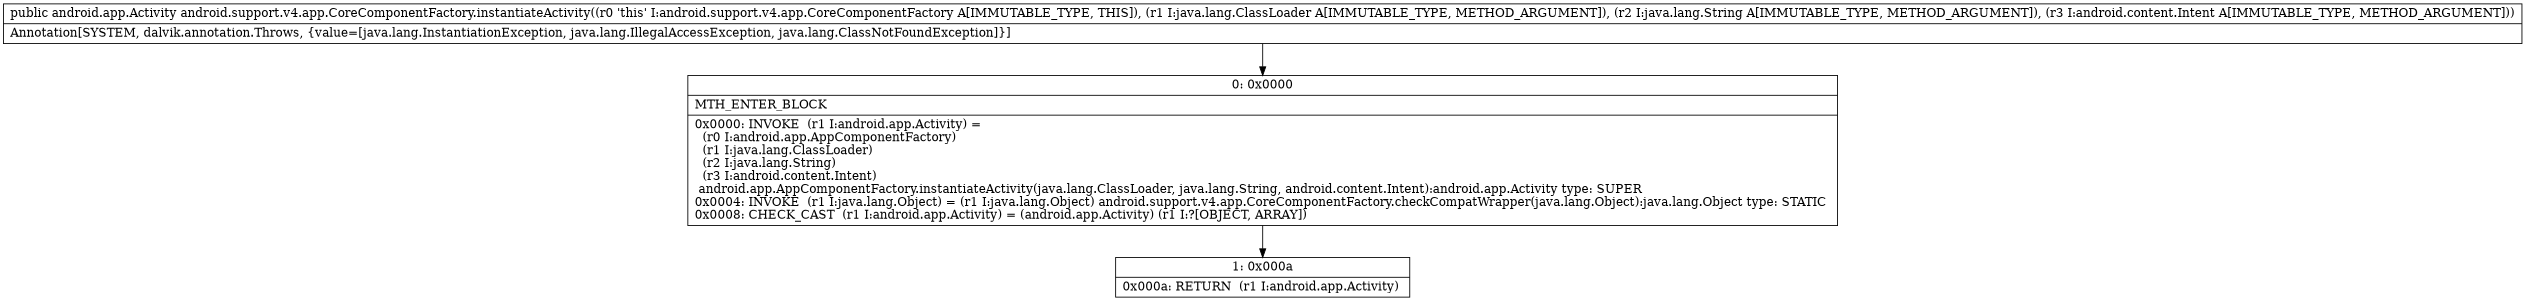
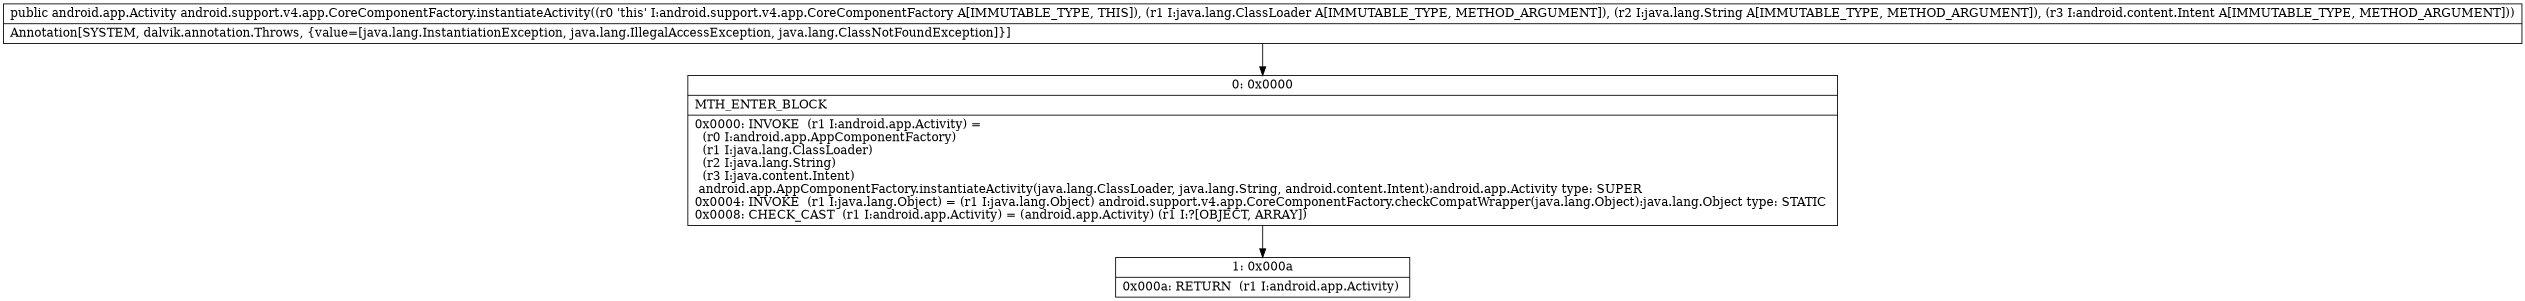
(786, 176) -> (775, 176)
